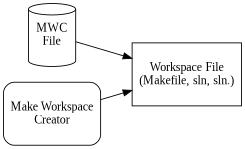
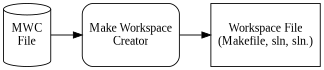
(100, 49) -> (62, 35)
